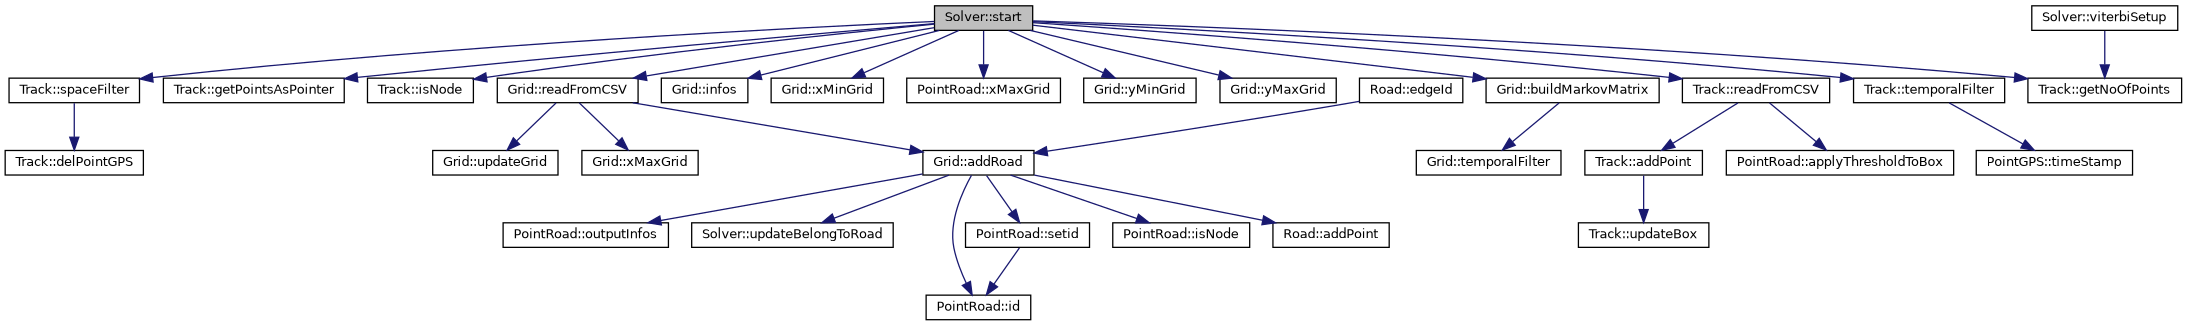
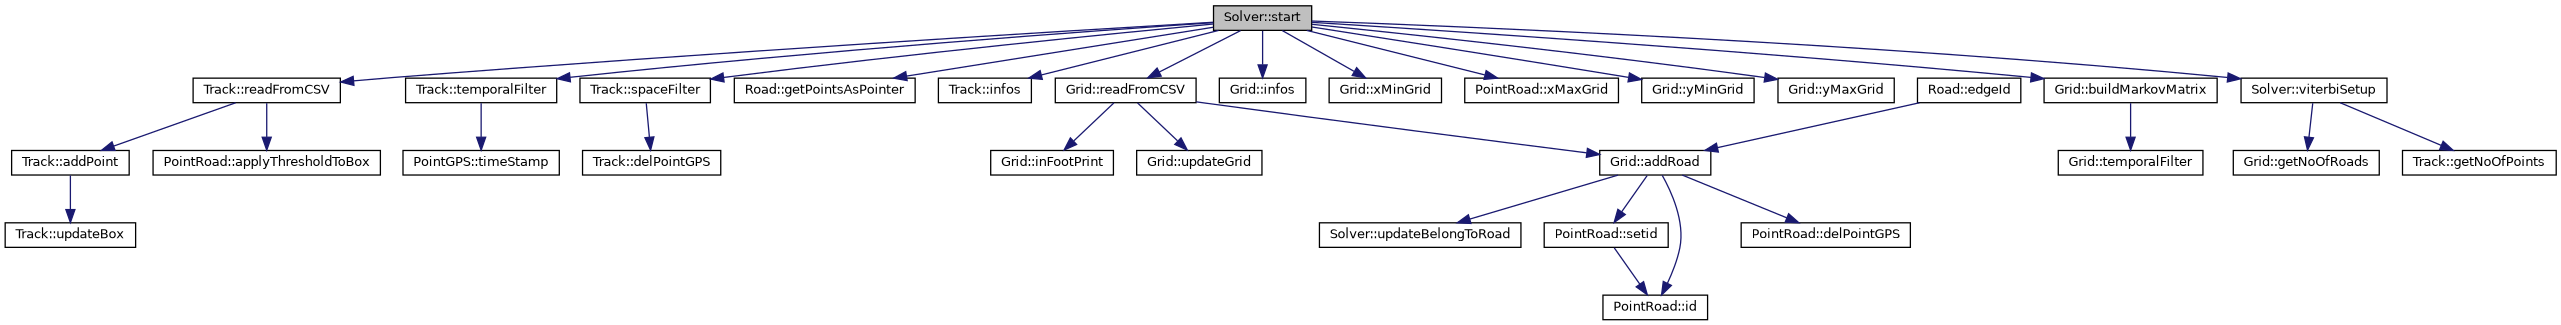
(1524, 43) -> (1770, 43)
(254, 90) -> (825, 90)
(420, 90) -> (985, 90)
(640, 163) -> (1052, 163)
none -> (2306, 163)
(586, 235) -> none
(1181, 235) -> (1826, 235)
(1331, 235) -> none
